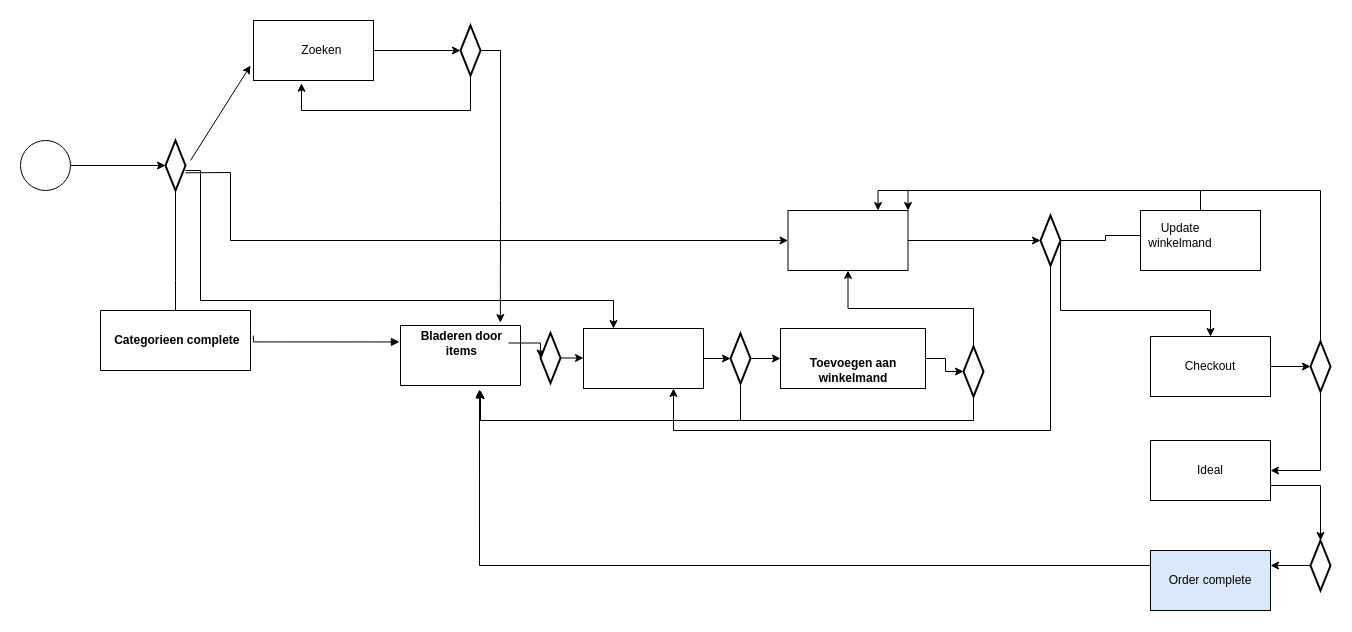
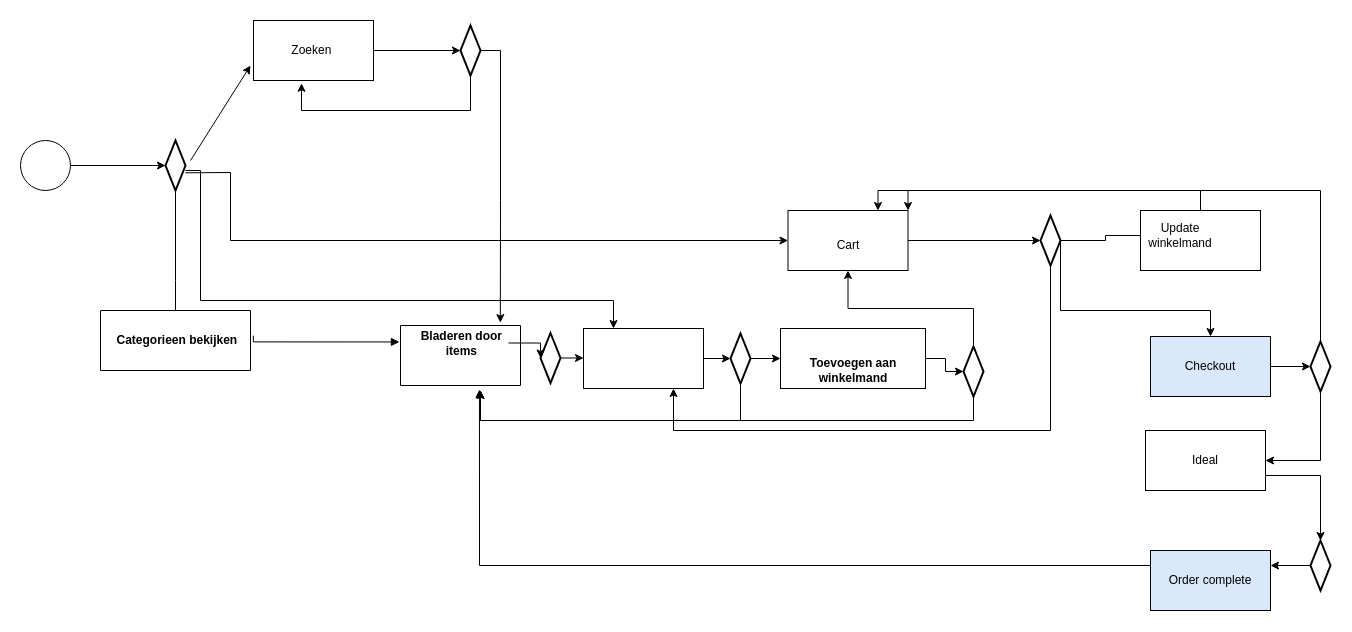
(324, 51) -> (314, 51)
none -> (848, 246)
(179, 341) -> (179, 341)
(1211, 367) -> (1211, 367)
(1211, 471) -> (1206, 461)
